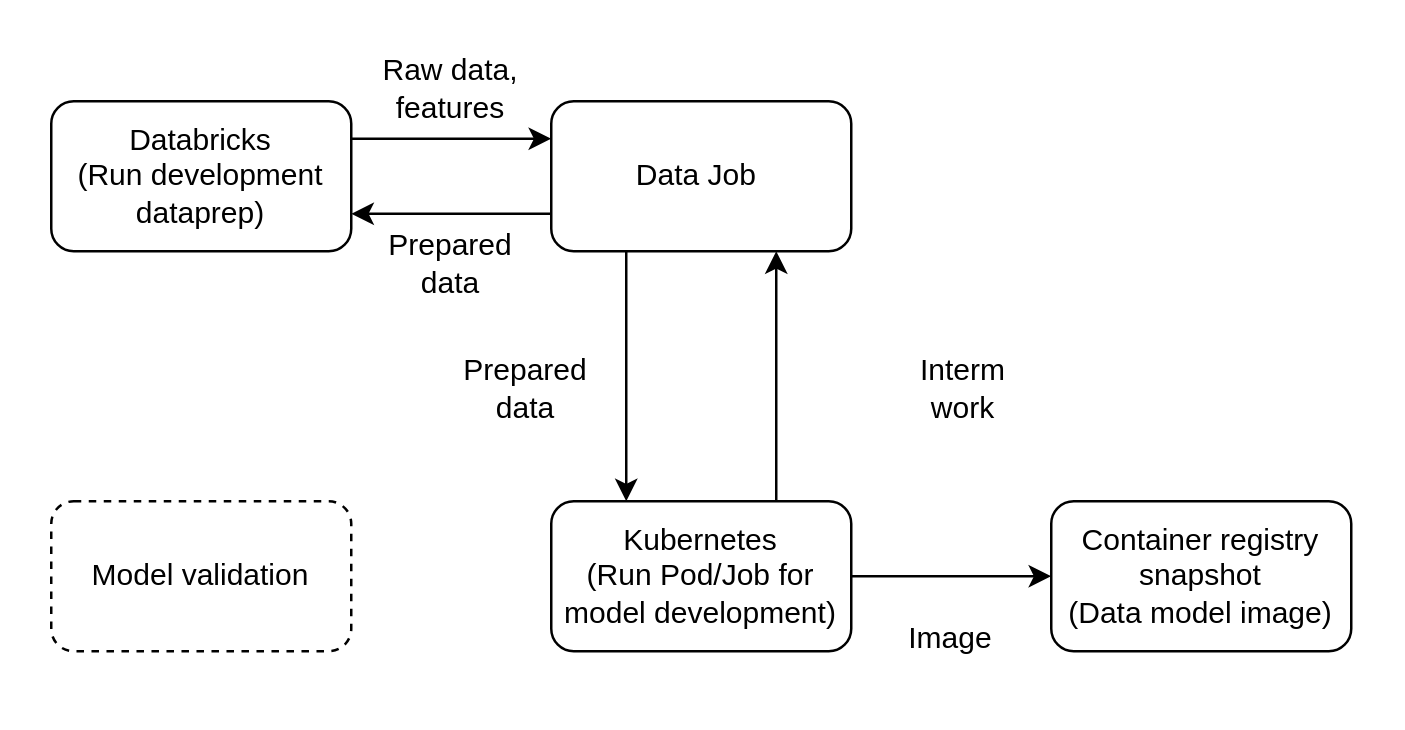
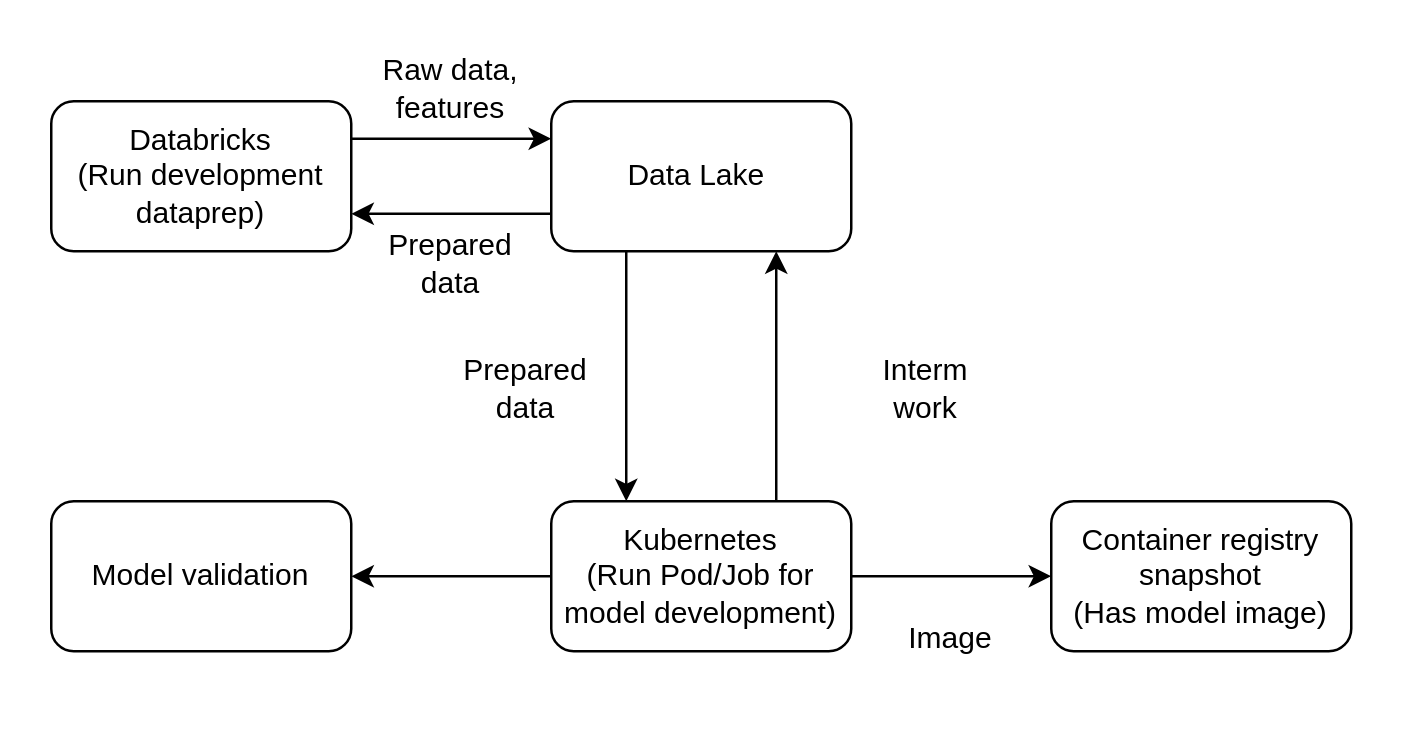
(701, 176) -> (701, 176)
(964, 389) -> (926, 389)
(201, 576) -> (201, 576)
none -> (459, 576)
(1201, 576) -> (1201, 576)
